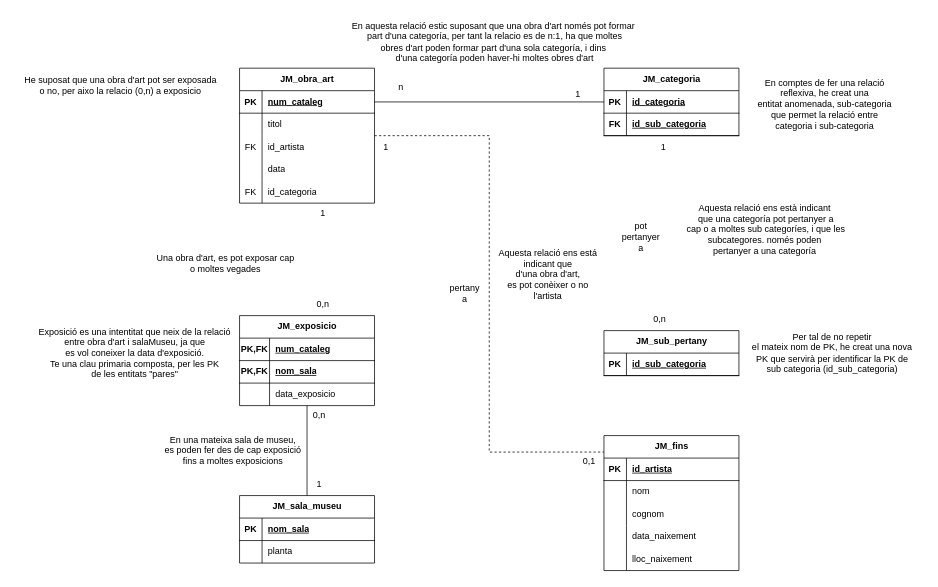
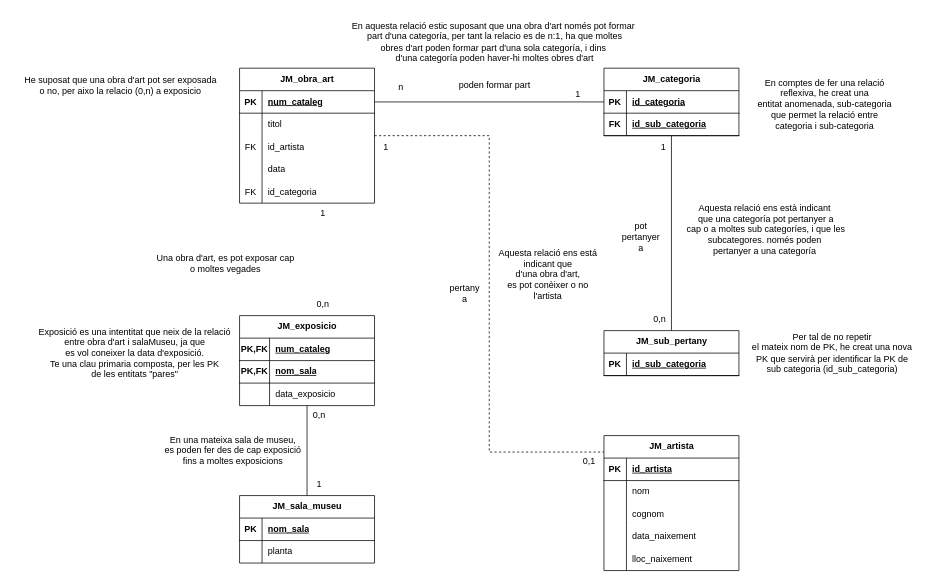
none -> (495, 85)
none -> (672, 233)
(672, 447) -> (672, 447)
